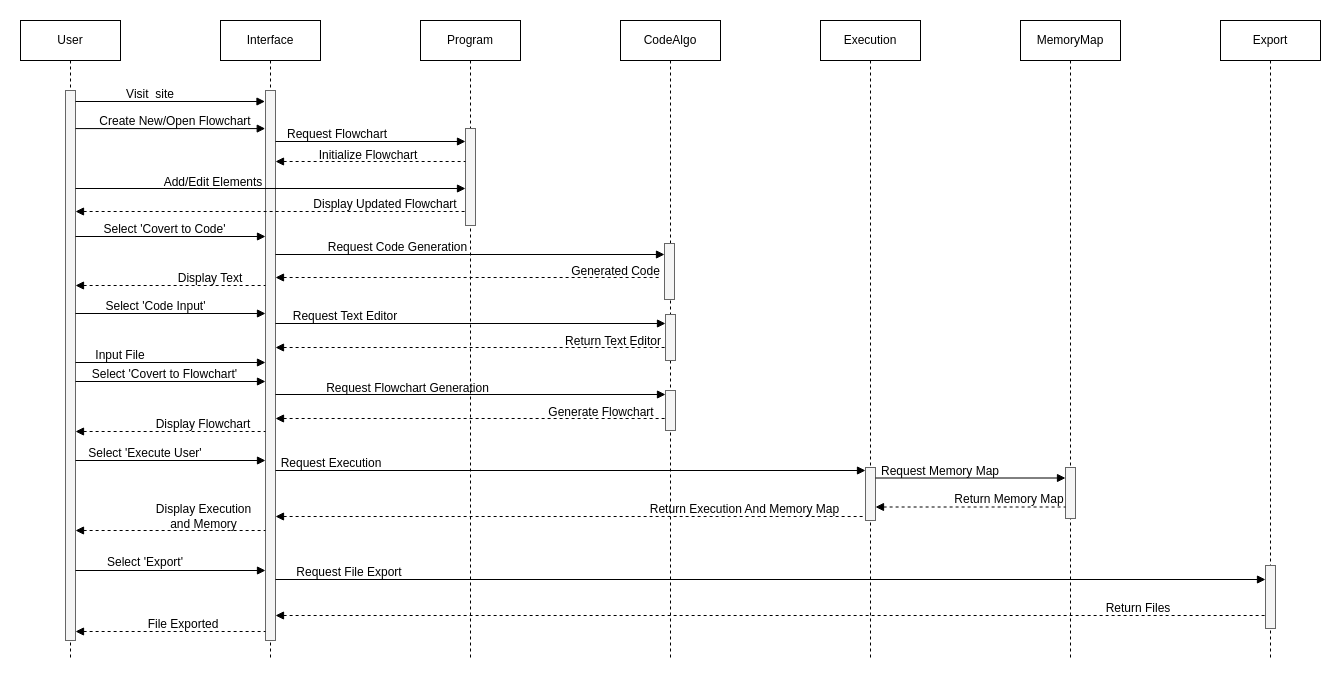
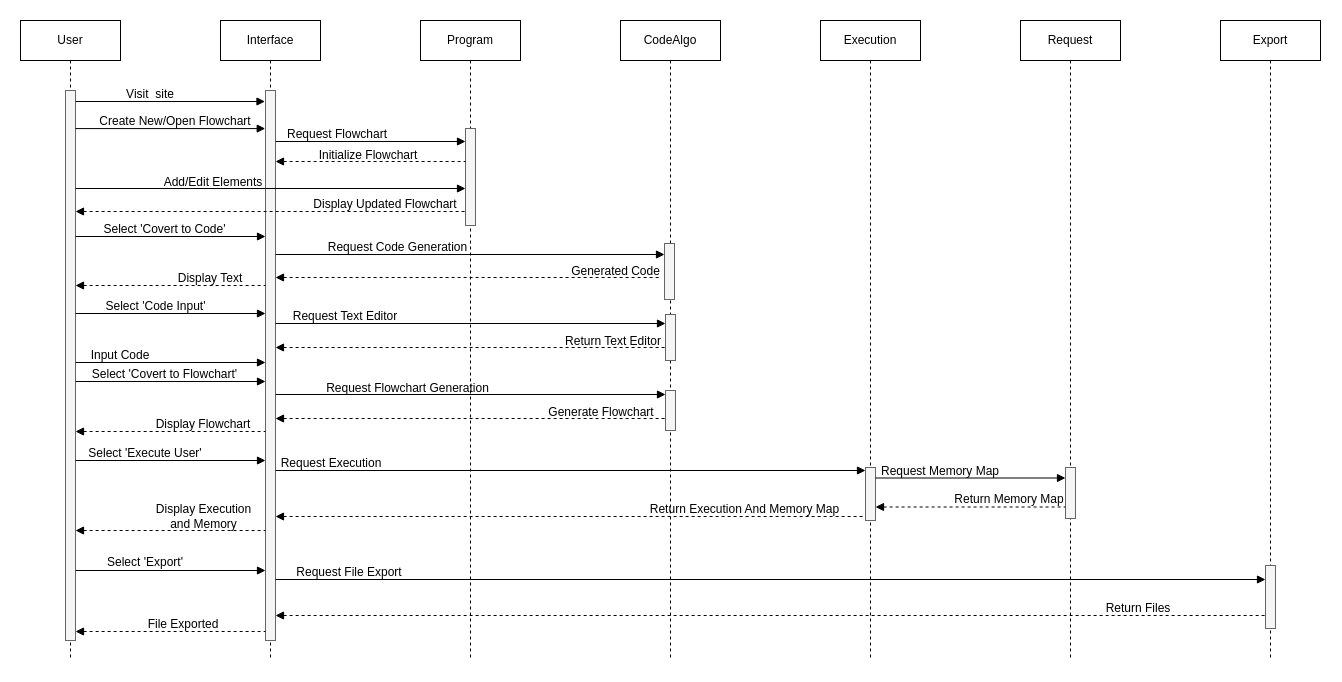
(1071, 41) -> (1071, 41)
(121, 356) -> (121, 356)
